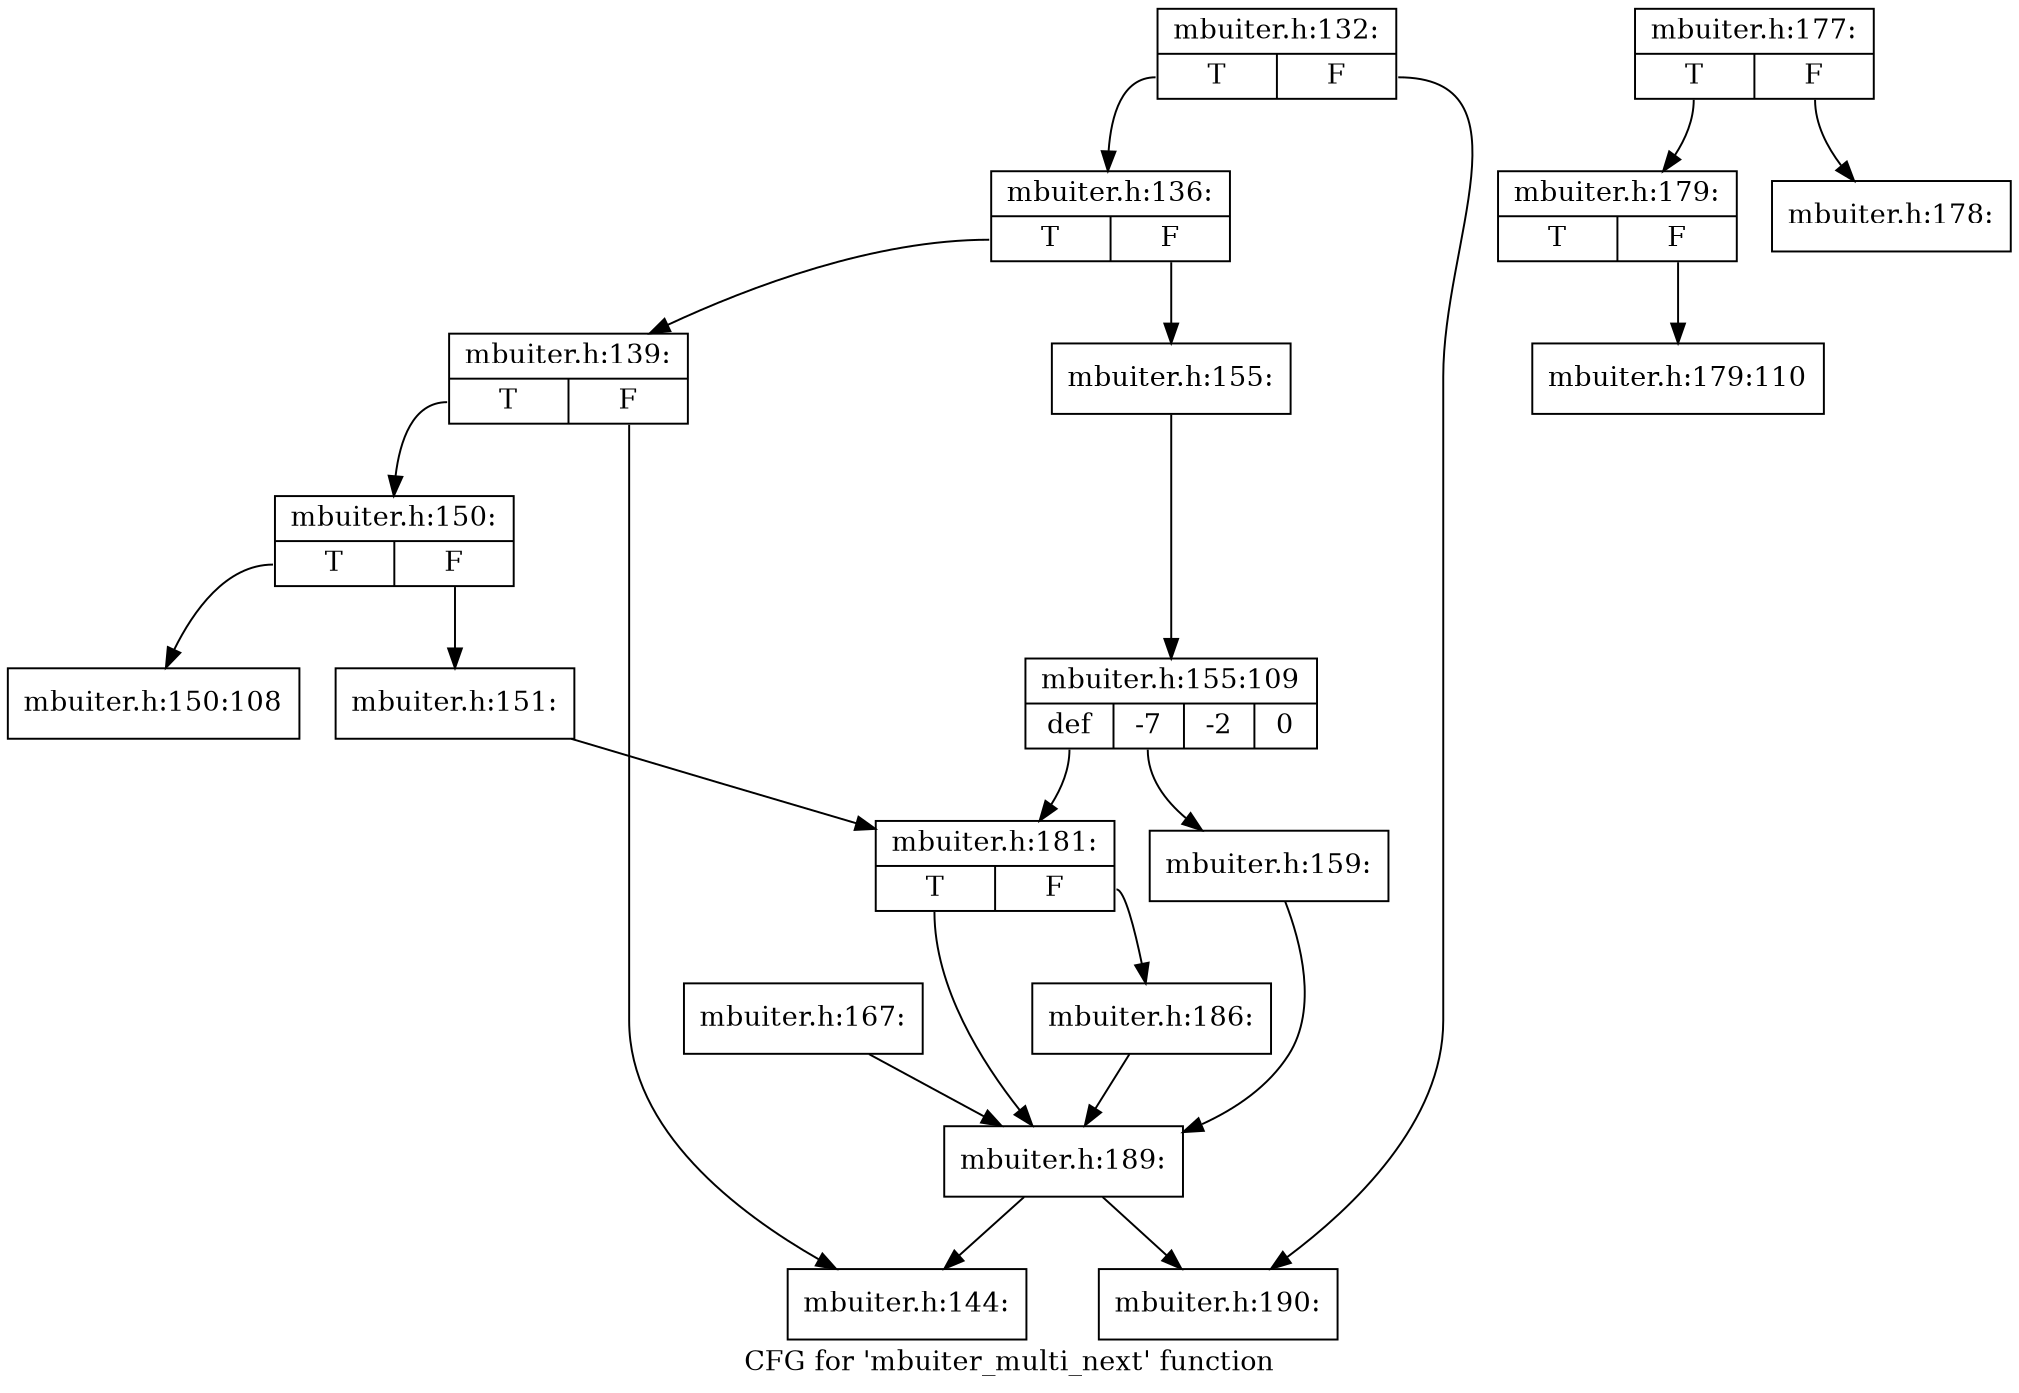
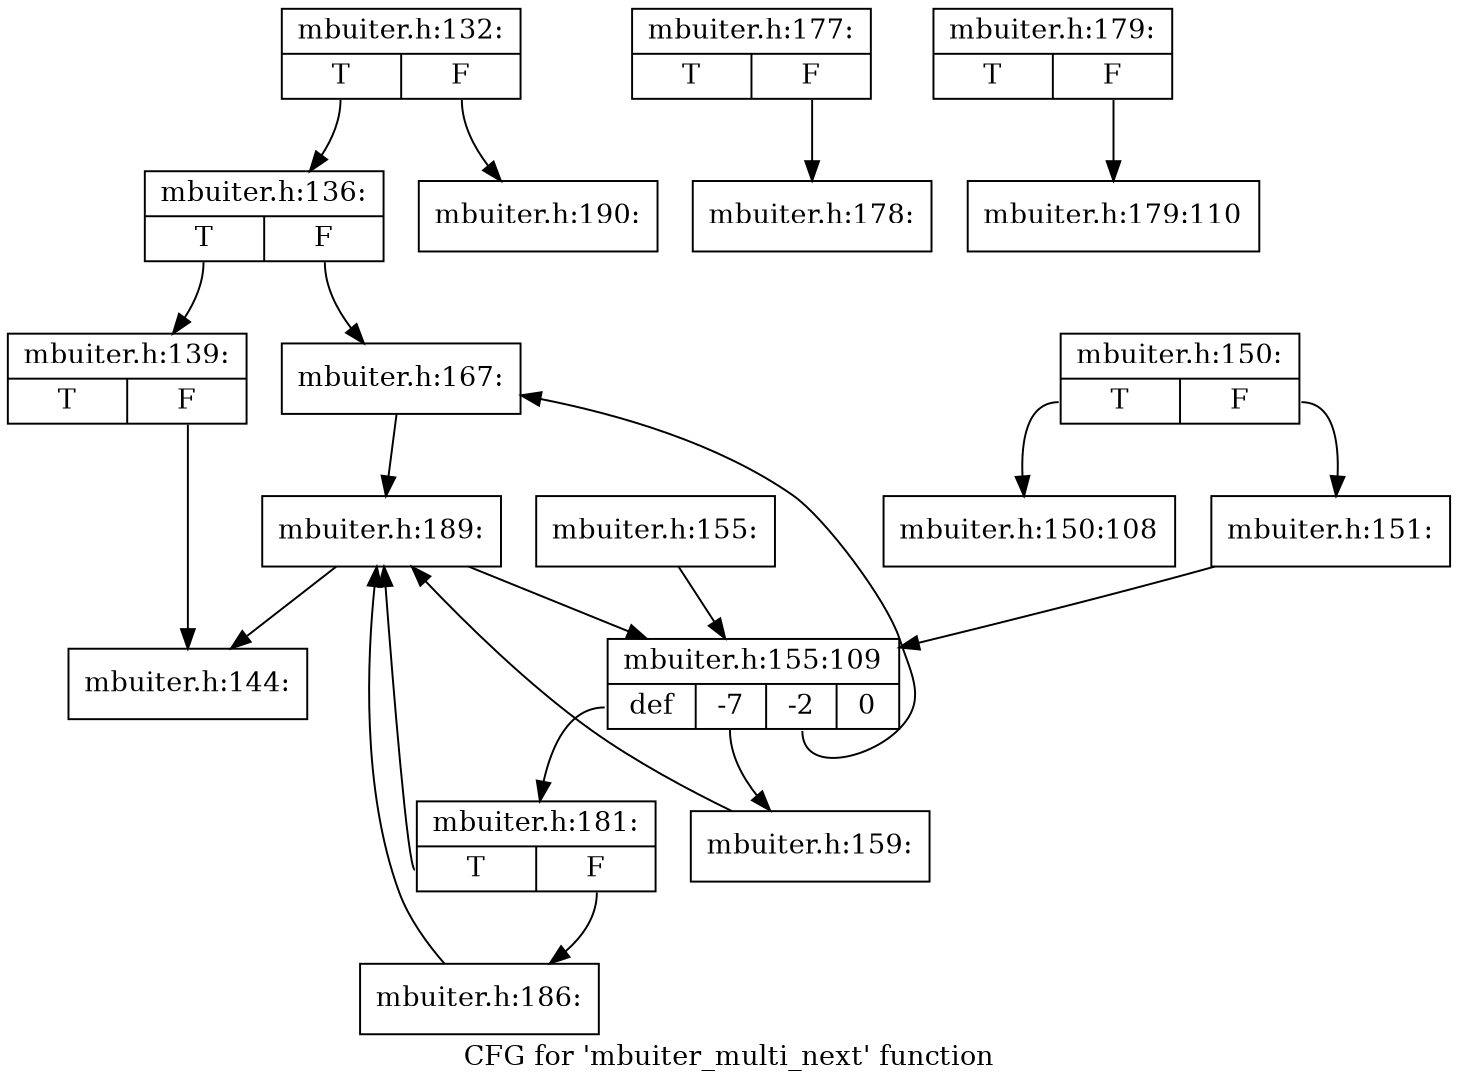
(1688, 129) -> none
(1171, 293) -> (333, 297)
(409, 429) -> none
none -> (837, 540)
(714, 781) -> (1067, 606)
(1135, 1226) -> (549, 599)
